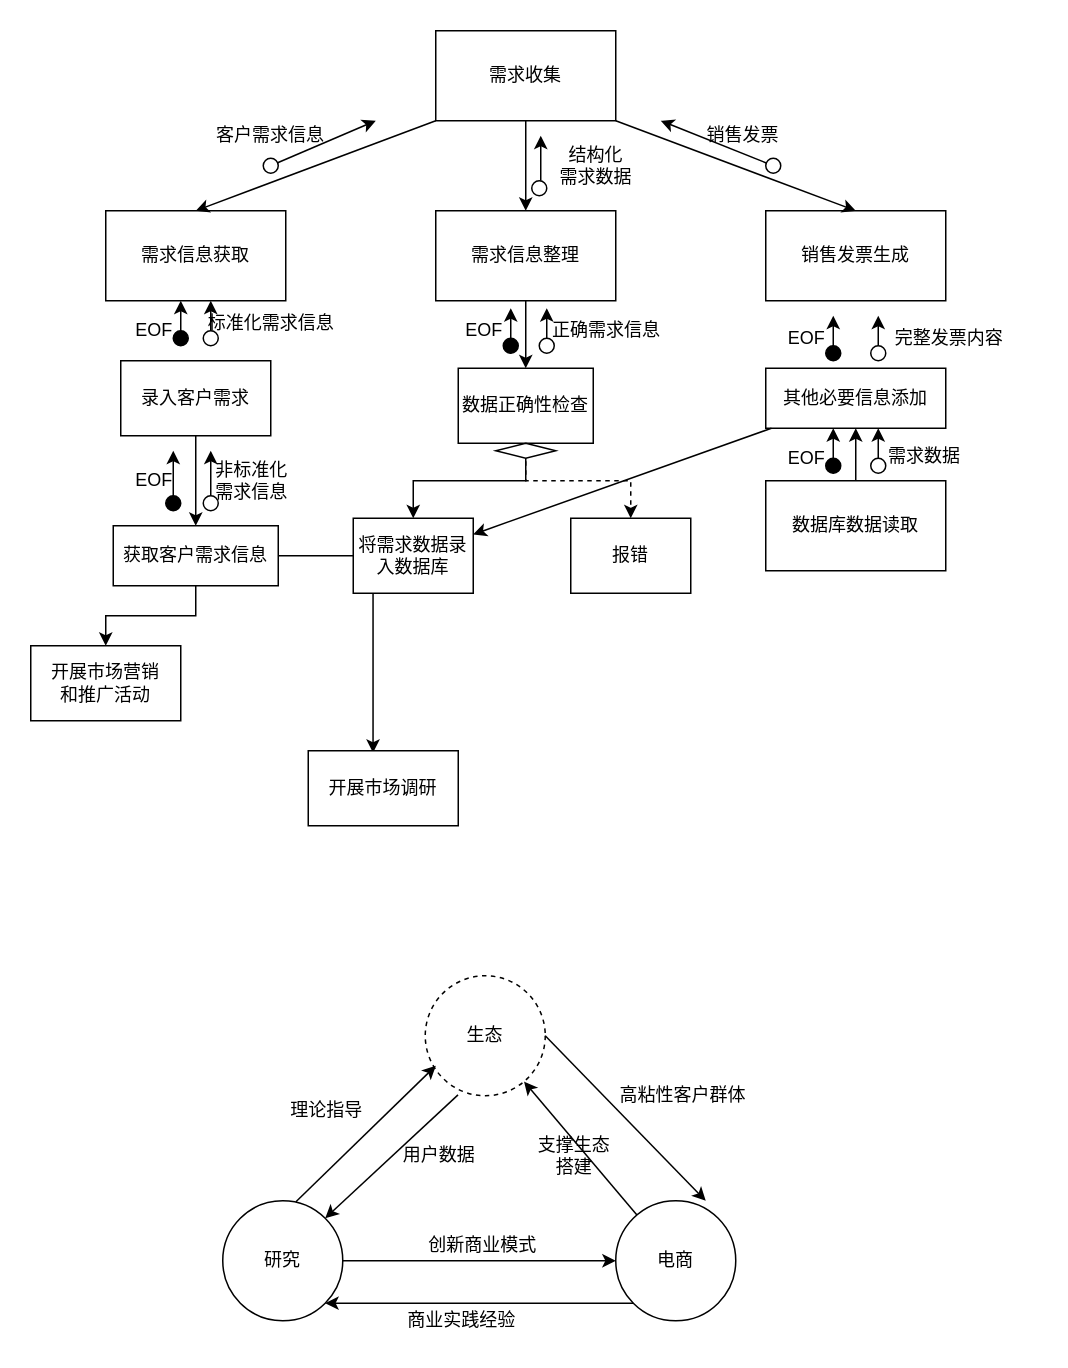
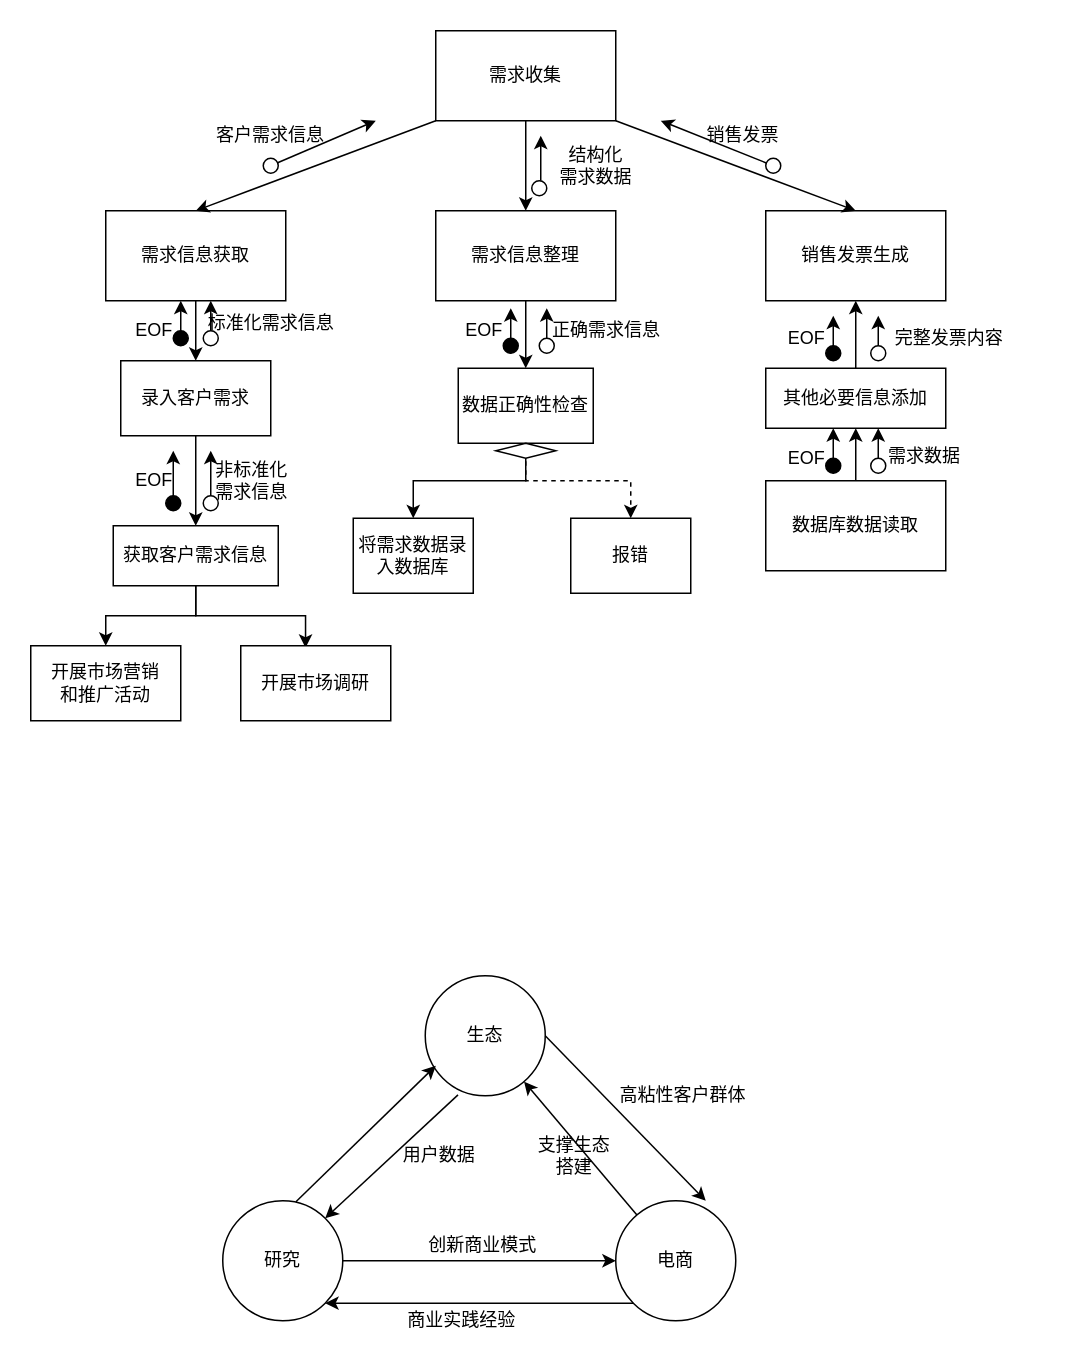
none -> (196, 326)
(702, 453) -> (856, 340)
(383, 788) -> (316, 683)
(485, 1036) -> (485, 1036)
(327, 1111) -> none
